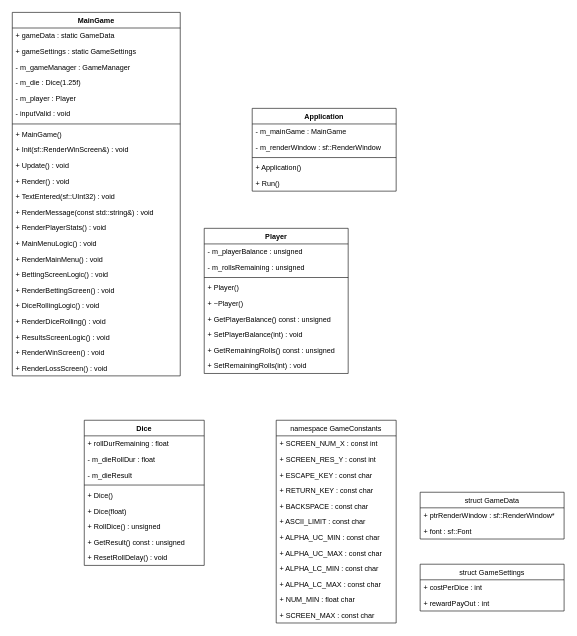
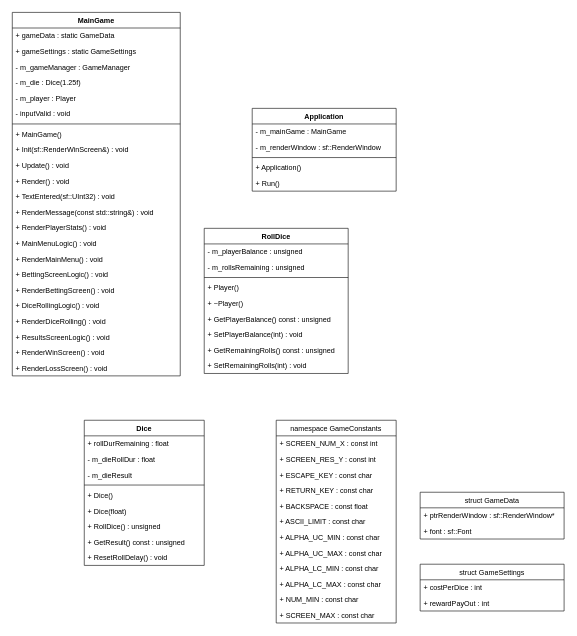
(276, 236) -> (276, 236)
(323, 506) -> (324, 506)
(318, 600) -> (319, 600)
